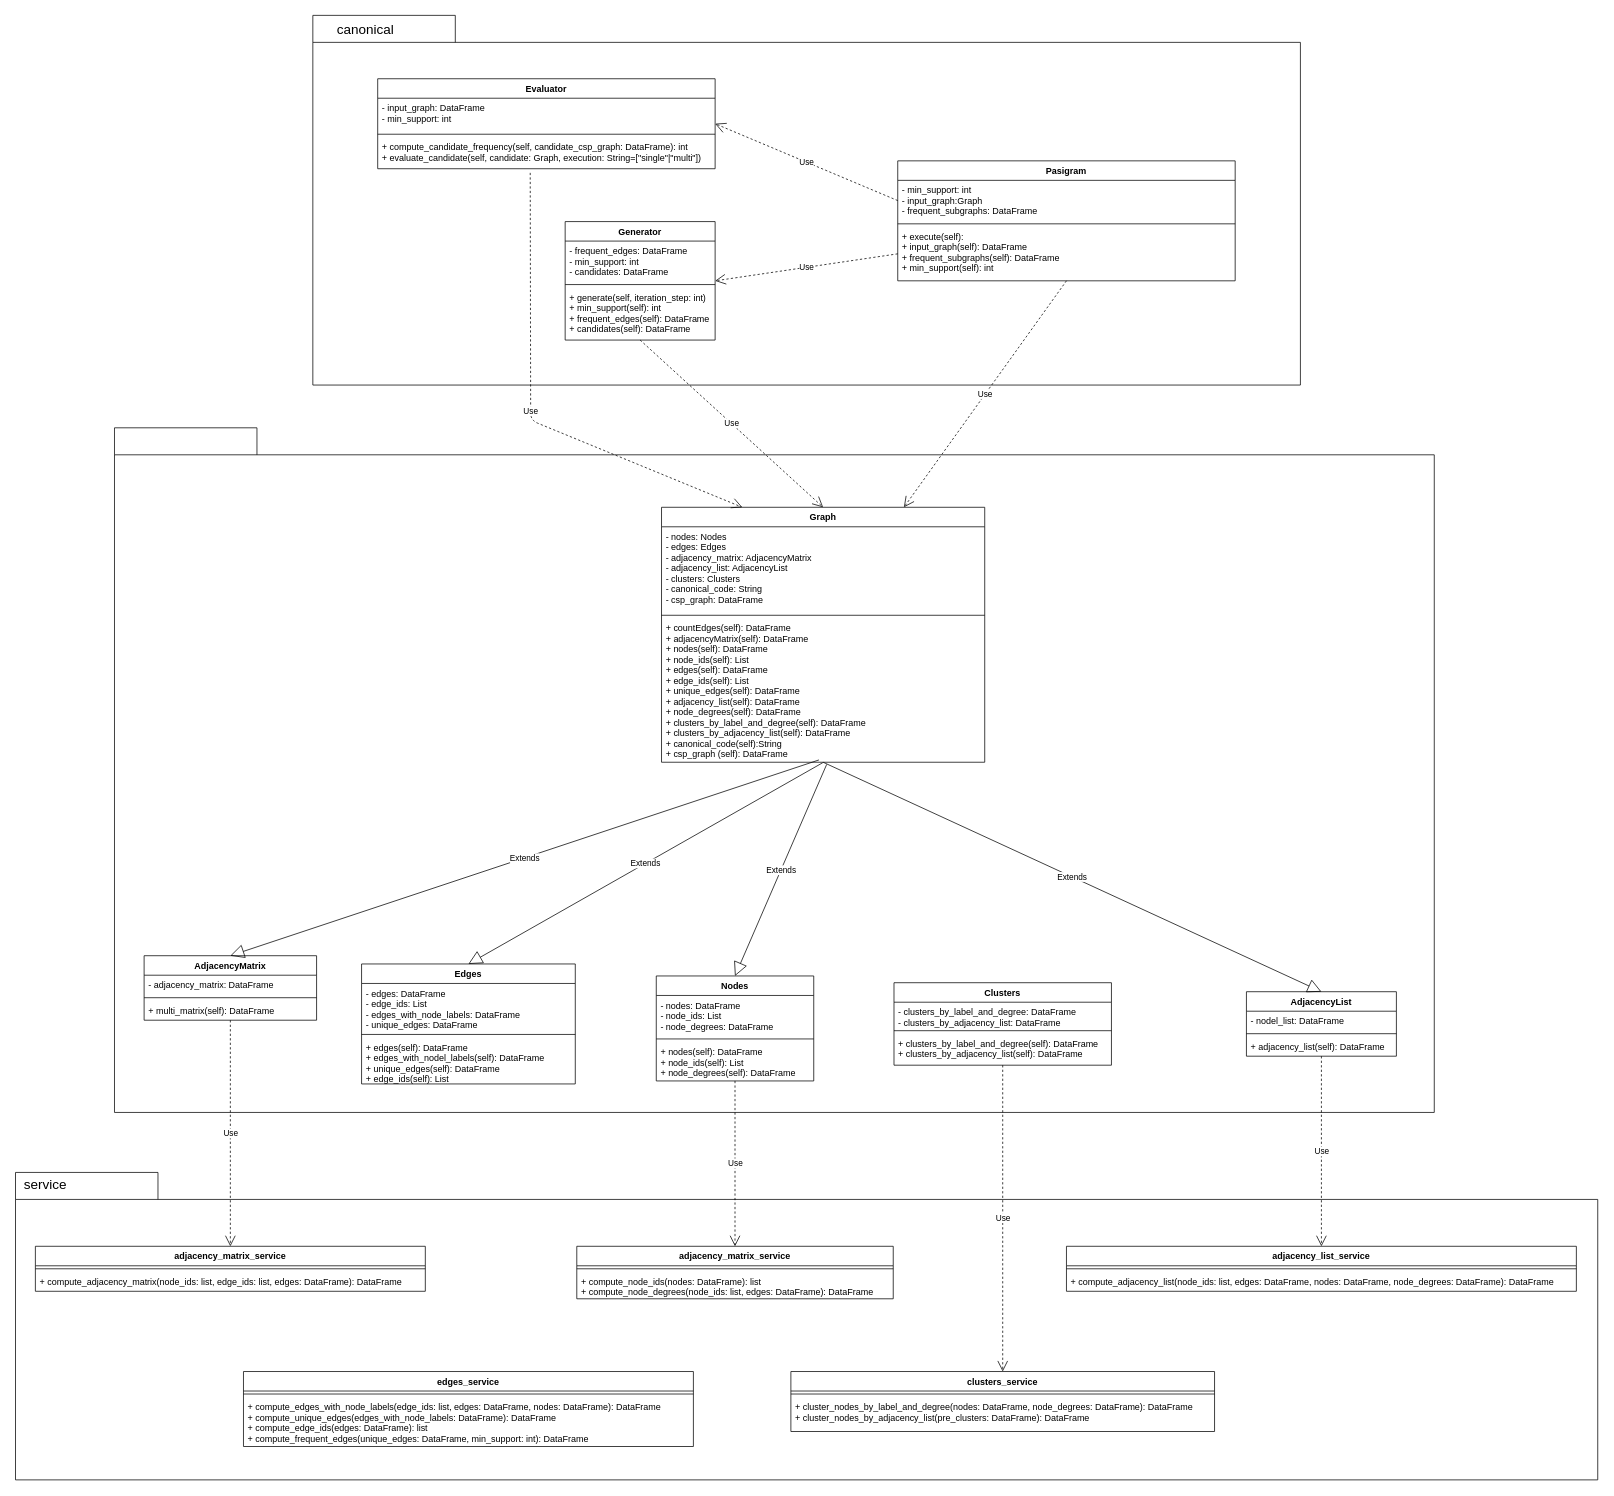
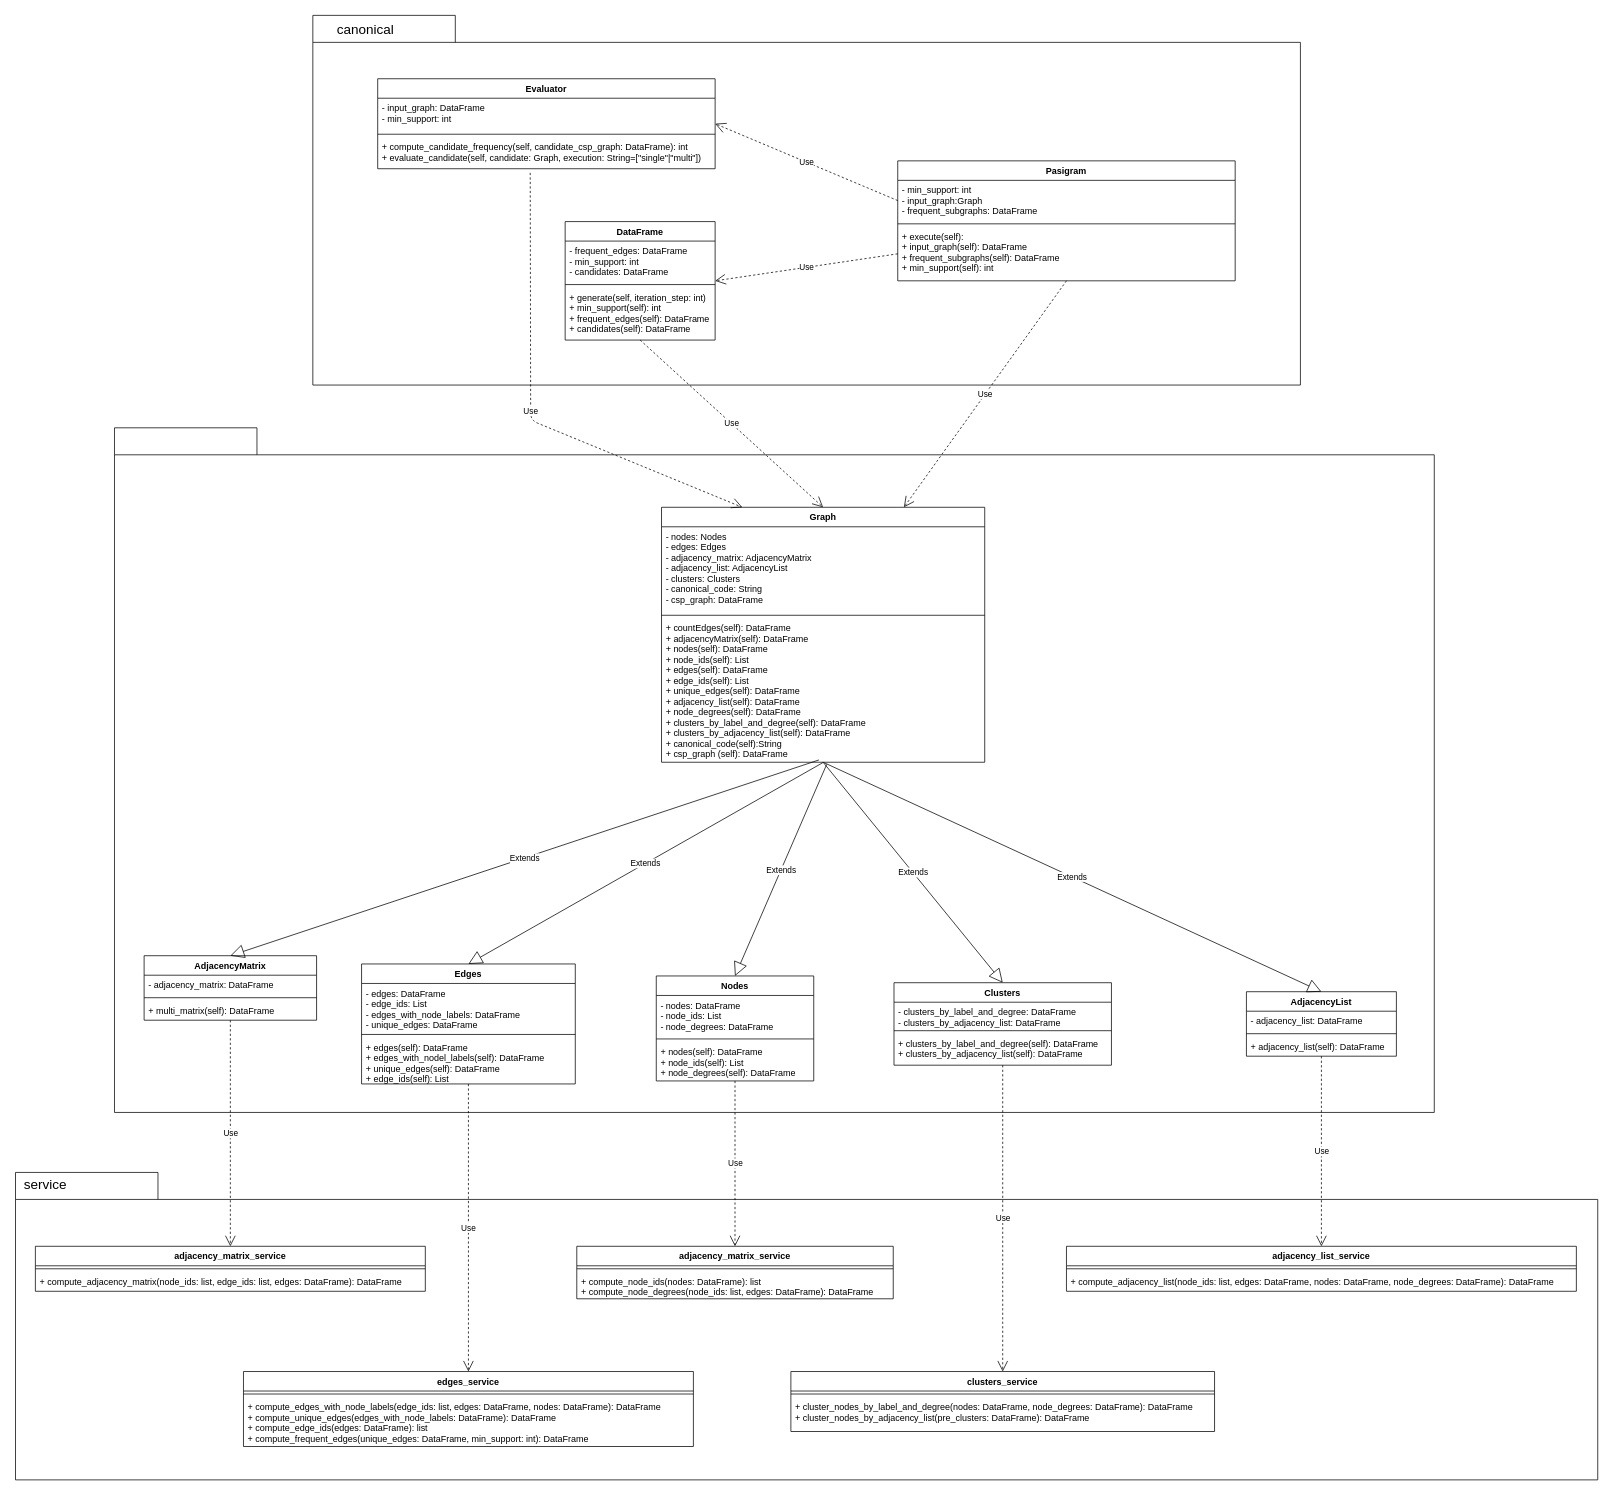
(640, 232) -> (640, 232)
none -> (909, 868)
(1302, 1022) -> (1313, 1022)
none -> (468, 1228)
